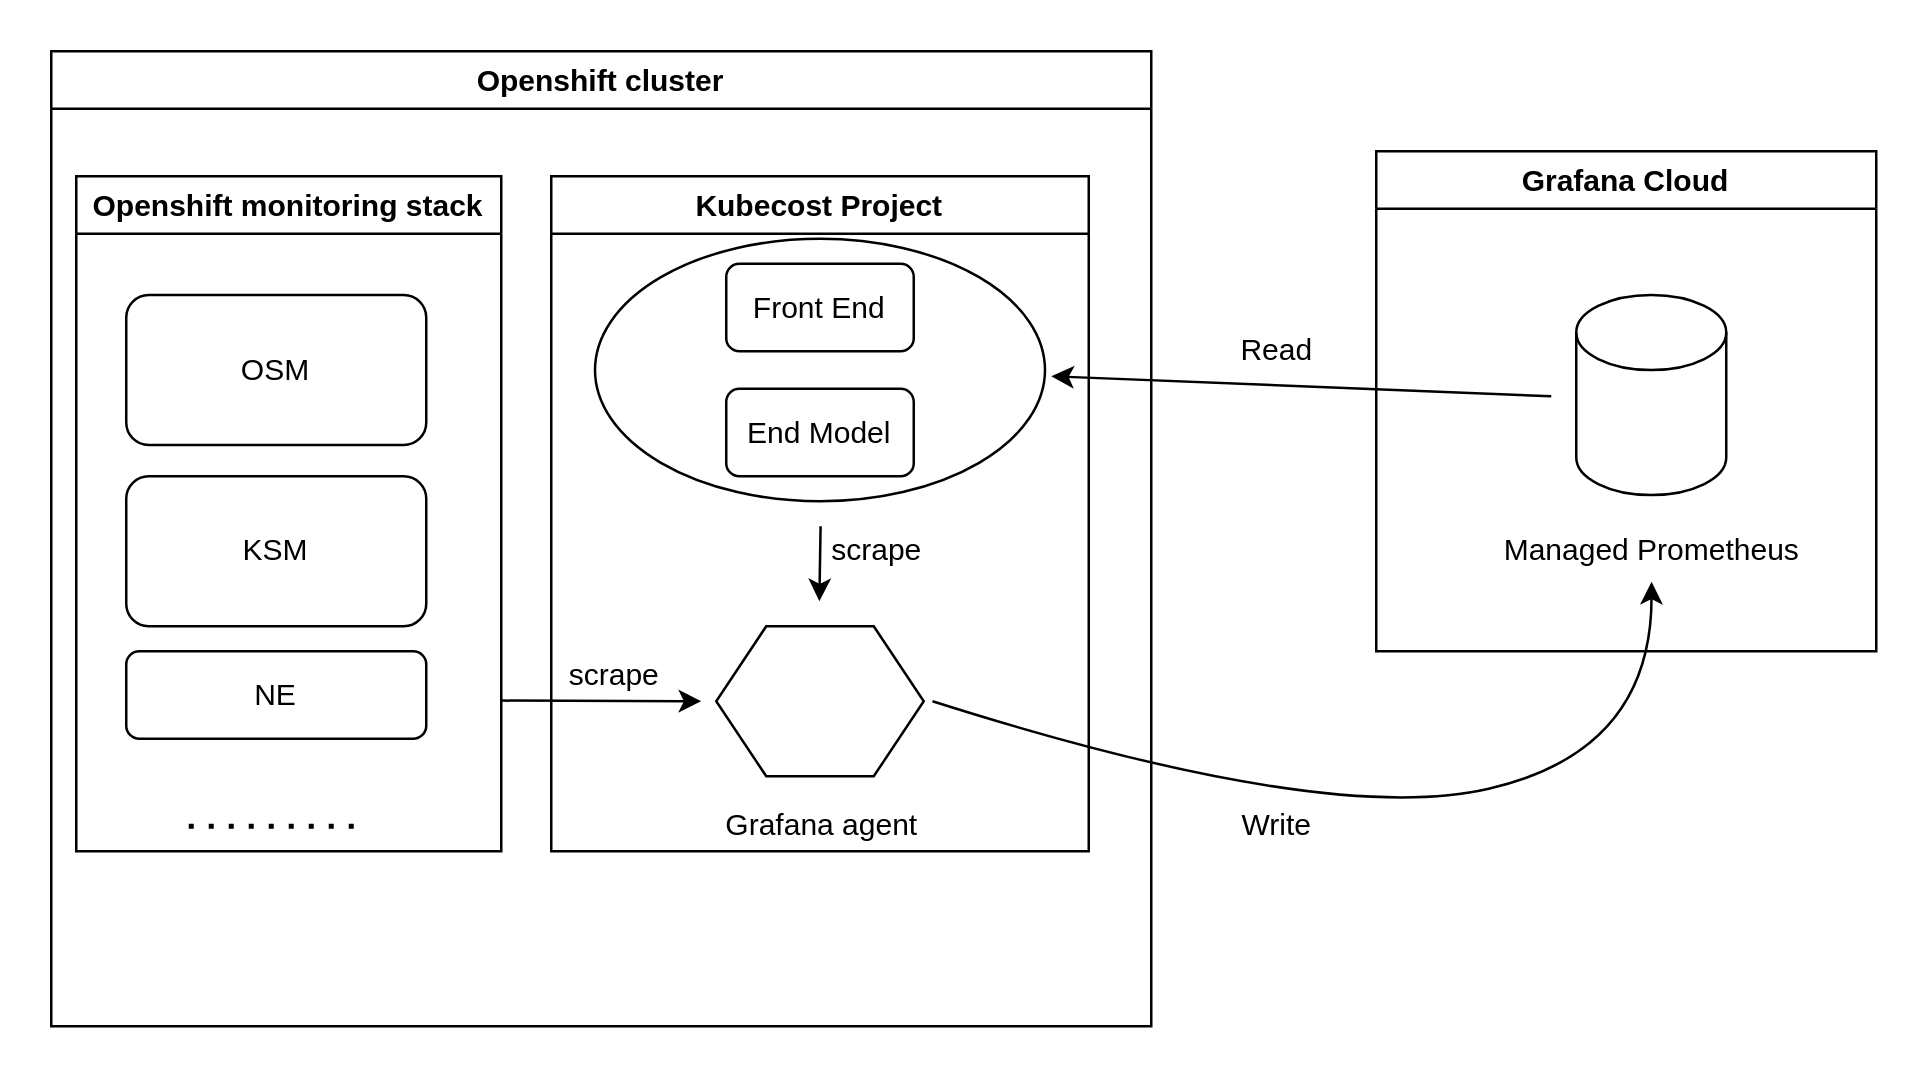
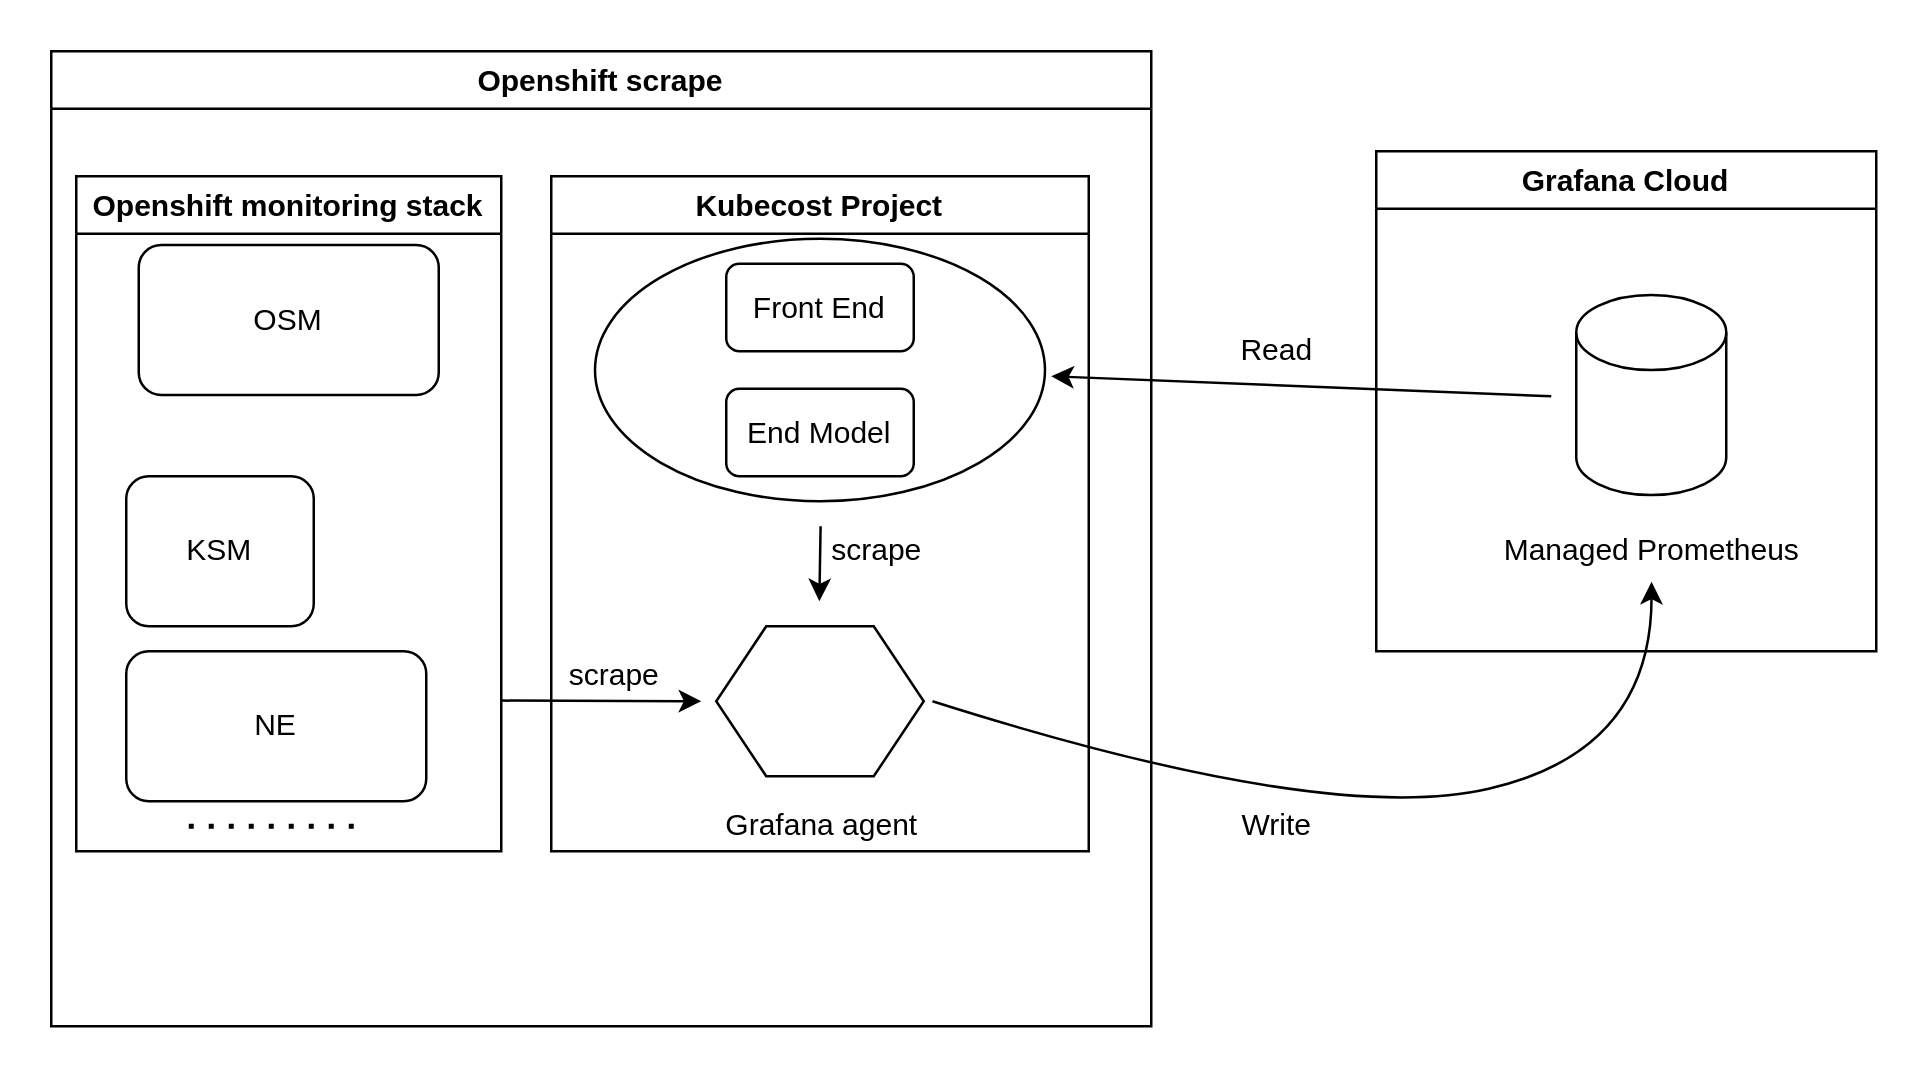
(600, 81) -> (600, 81)
(276, 370) -> (289, 320)
(276, 551) -> (220, 551)
(276, 695) -> (276, 726)
